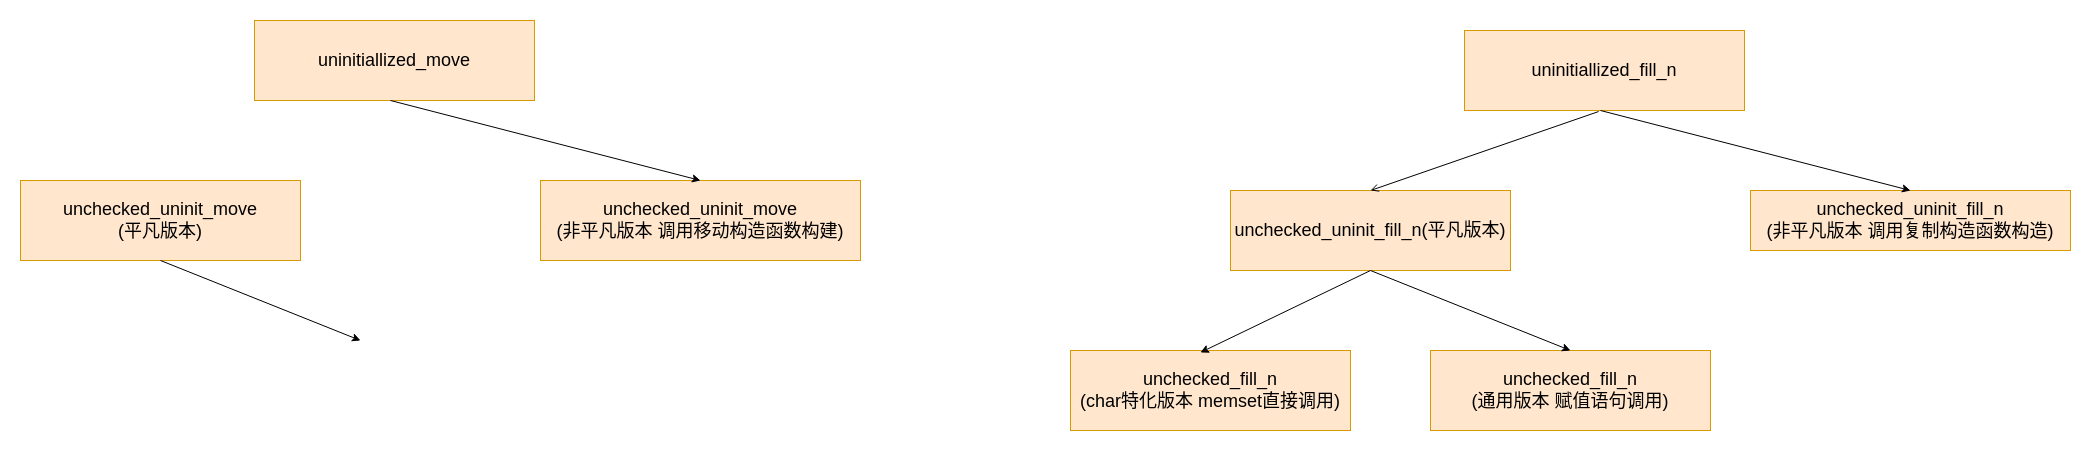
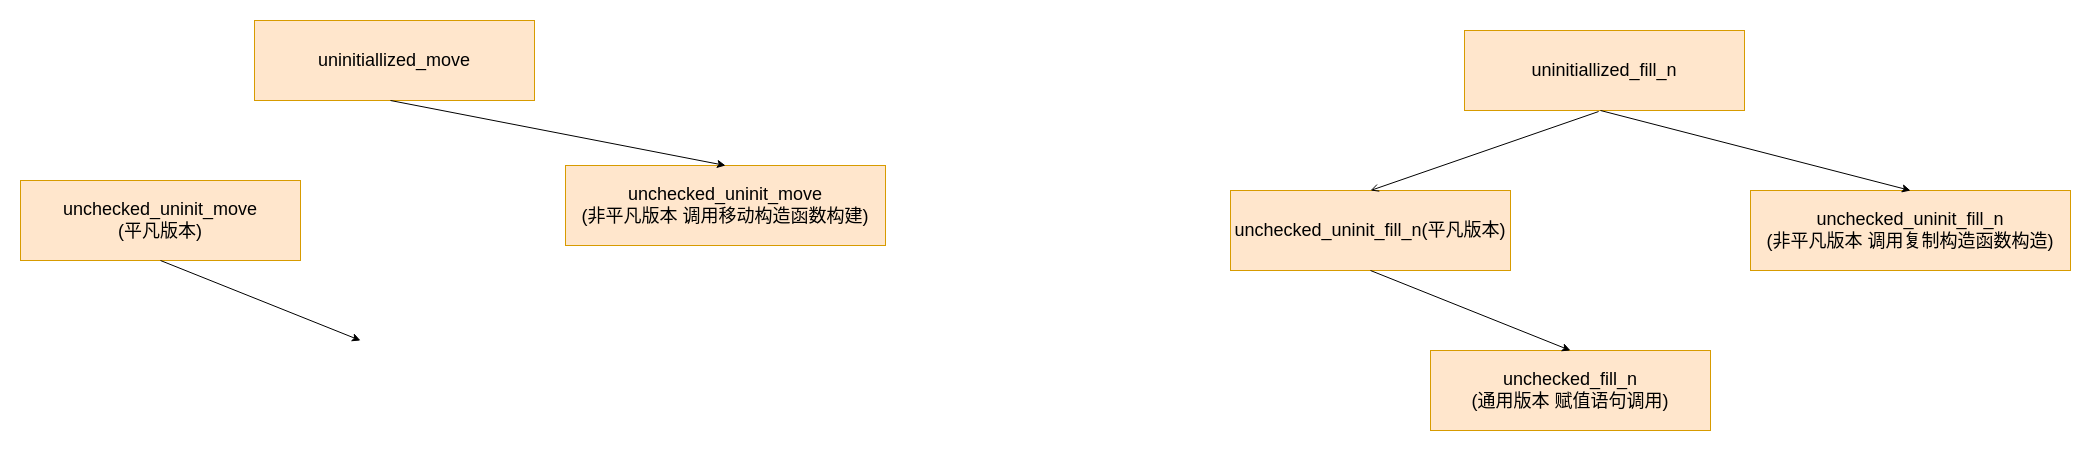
(701, 221) -> (726, 206)
(1911, 221) -> (1911, 231)
(1287, 311) -> none
(1211, 391) -> none
